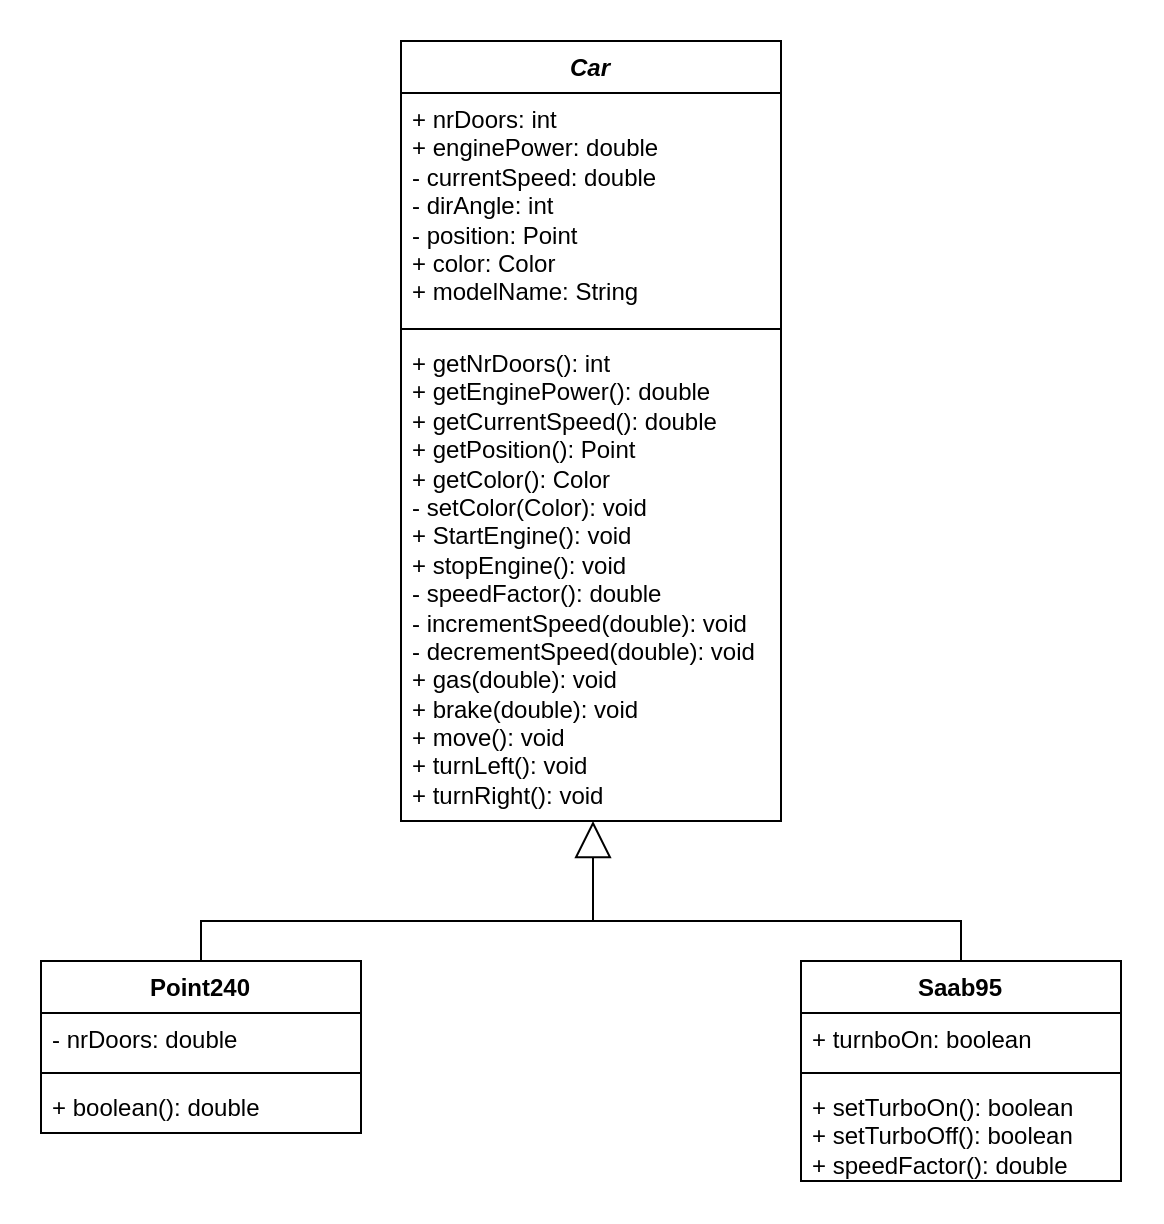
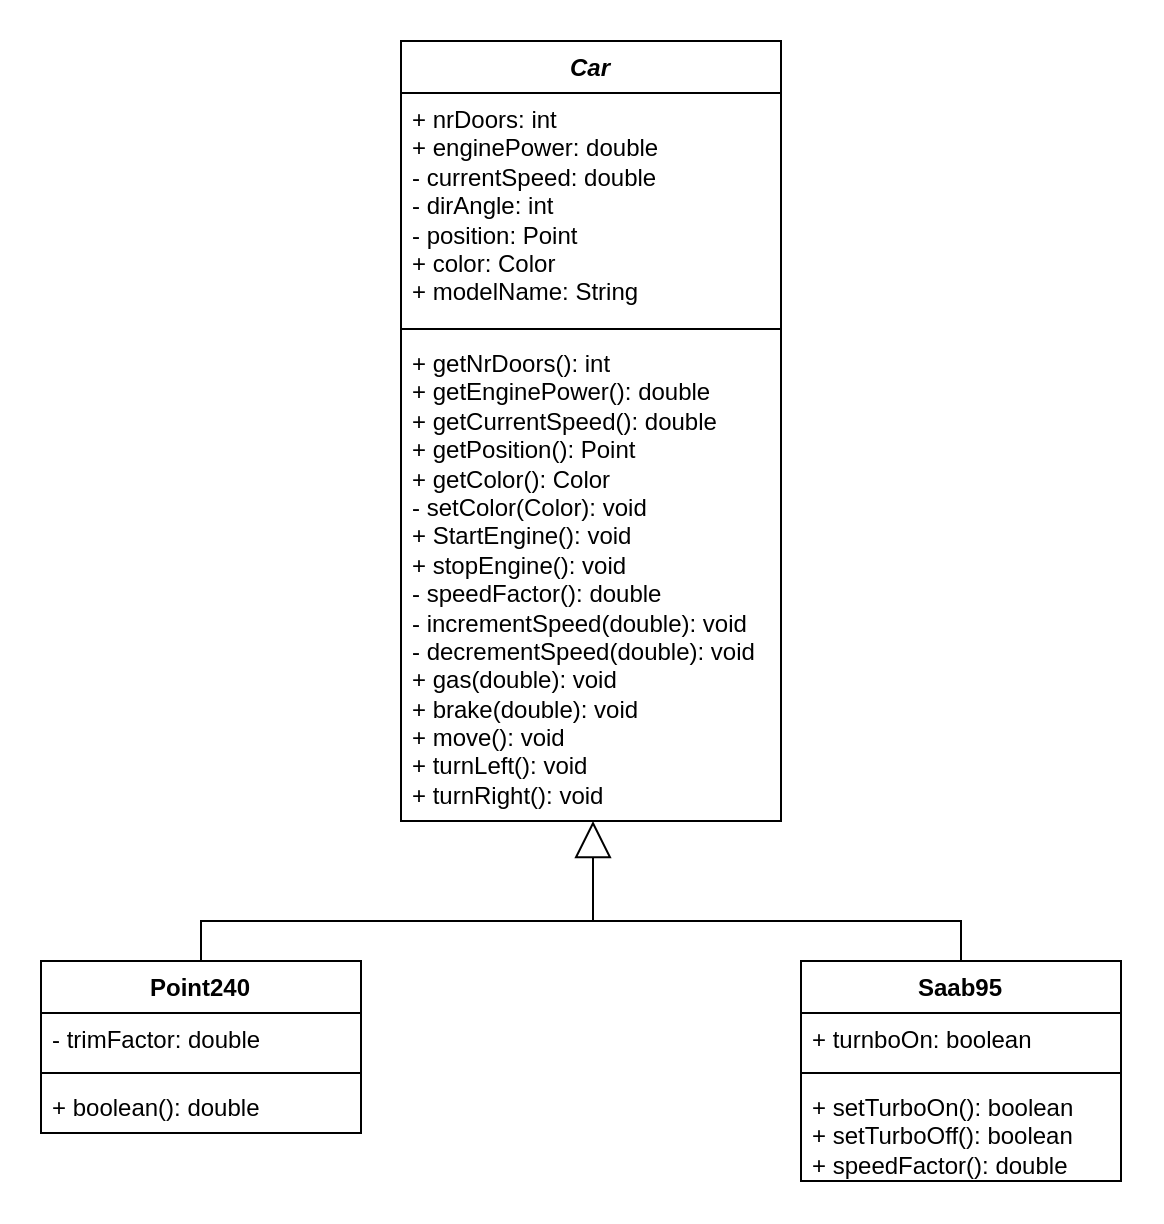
(155, 1041) -> (172, 1041)
